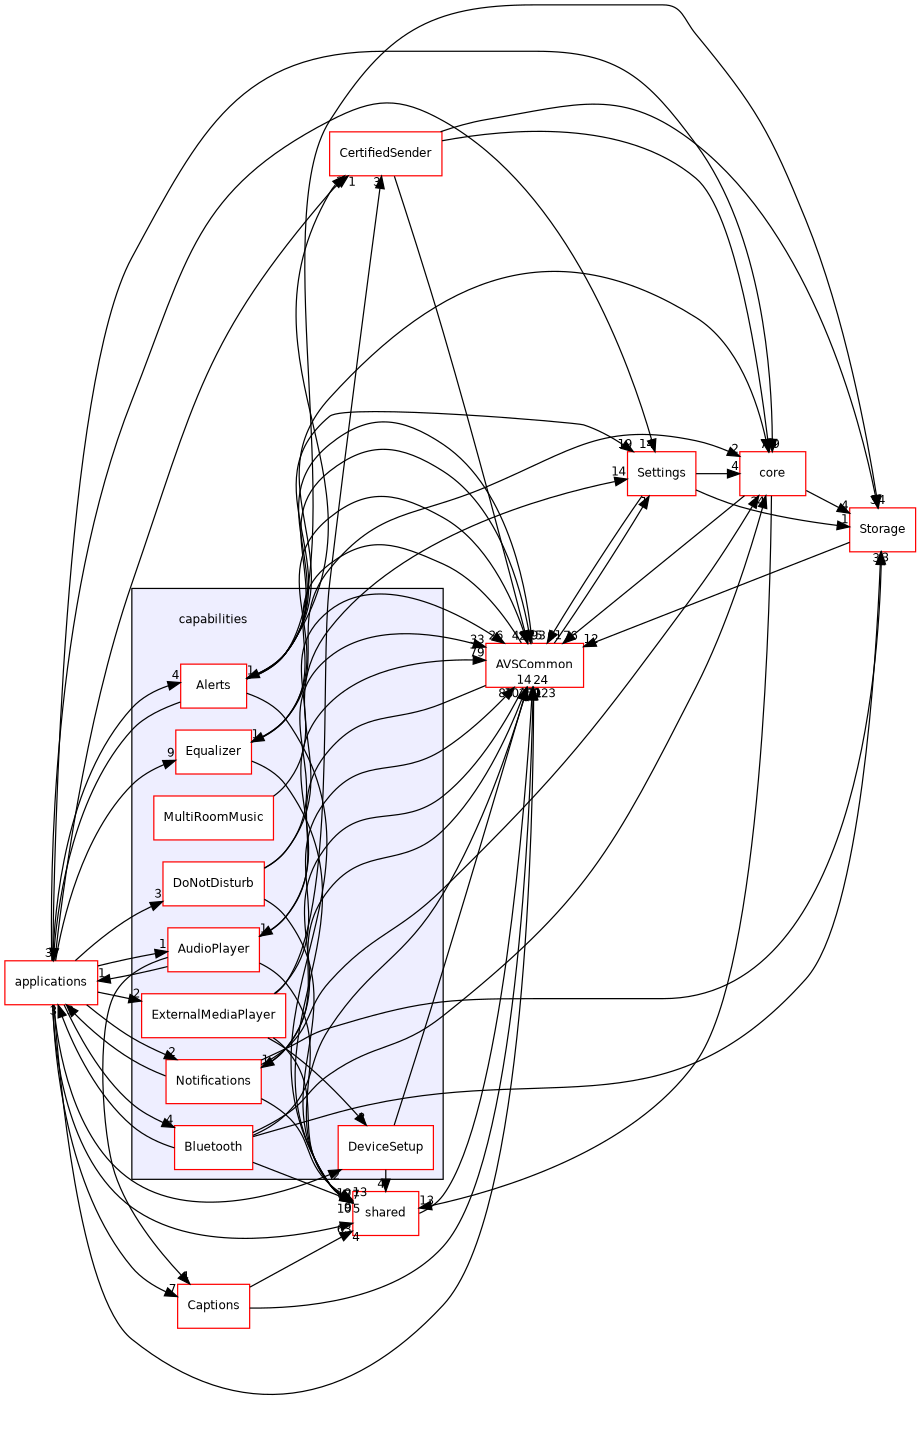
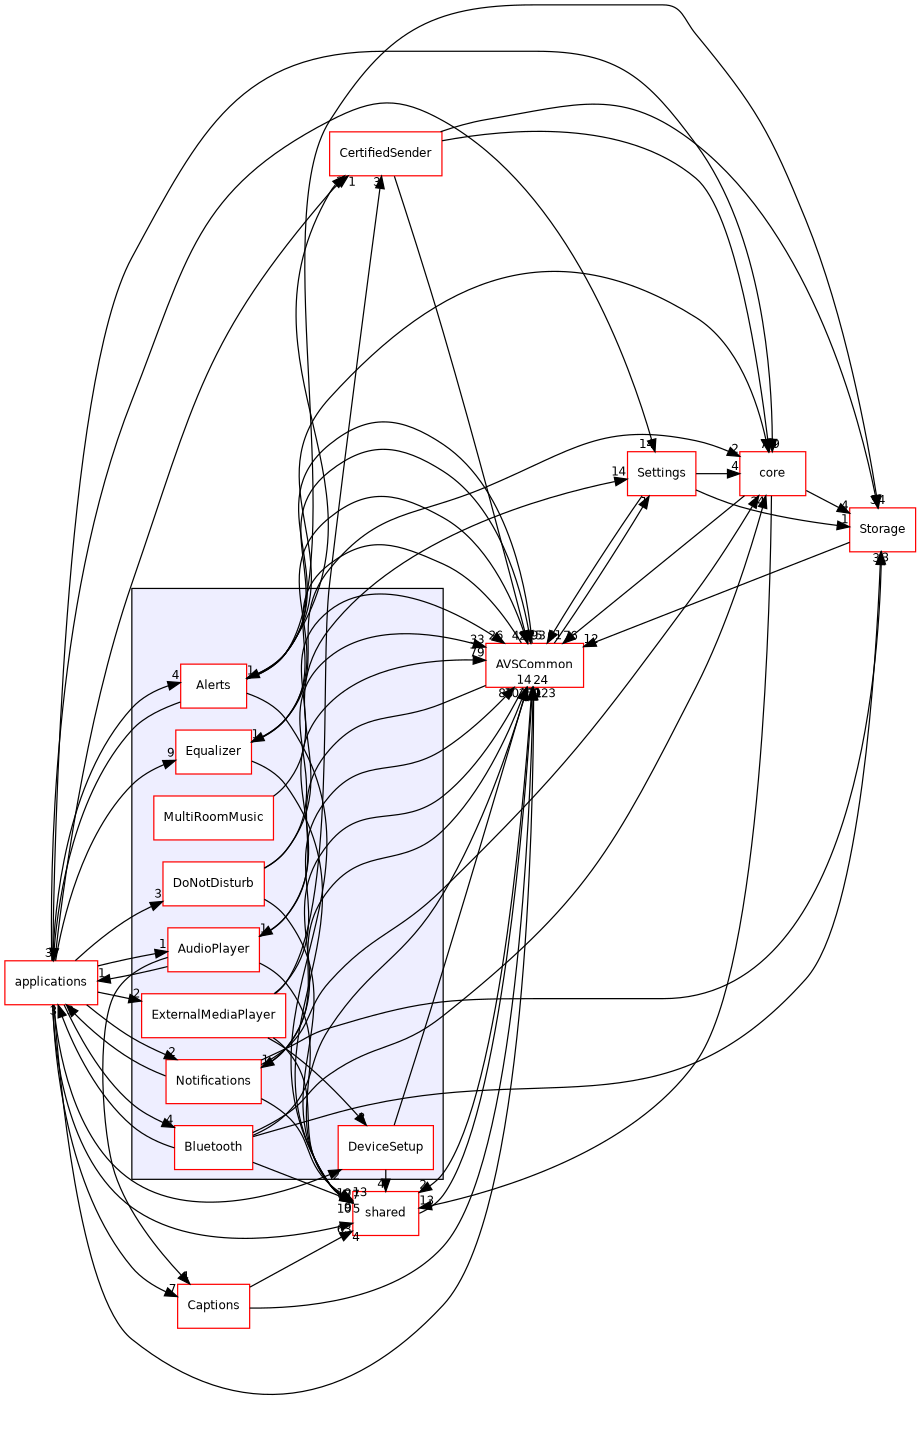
(330, 416) -> none
(214, 620) -> none
none -> (506, 944)
